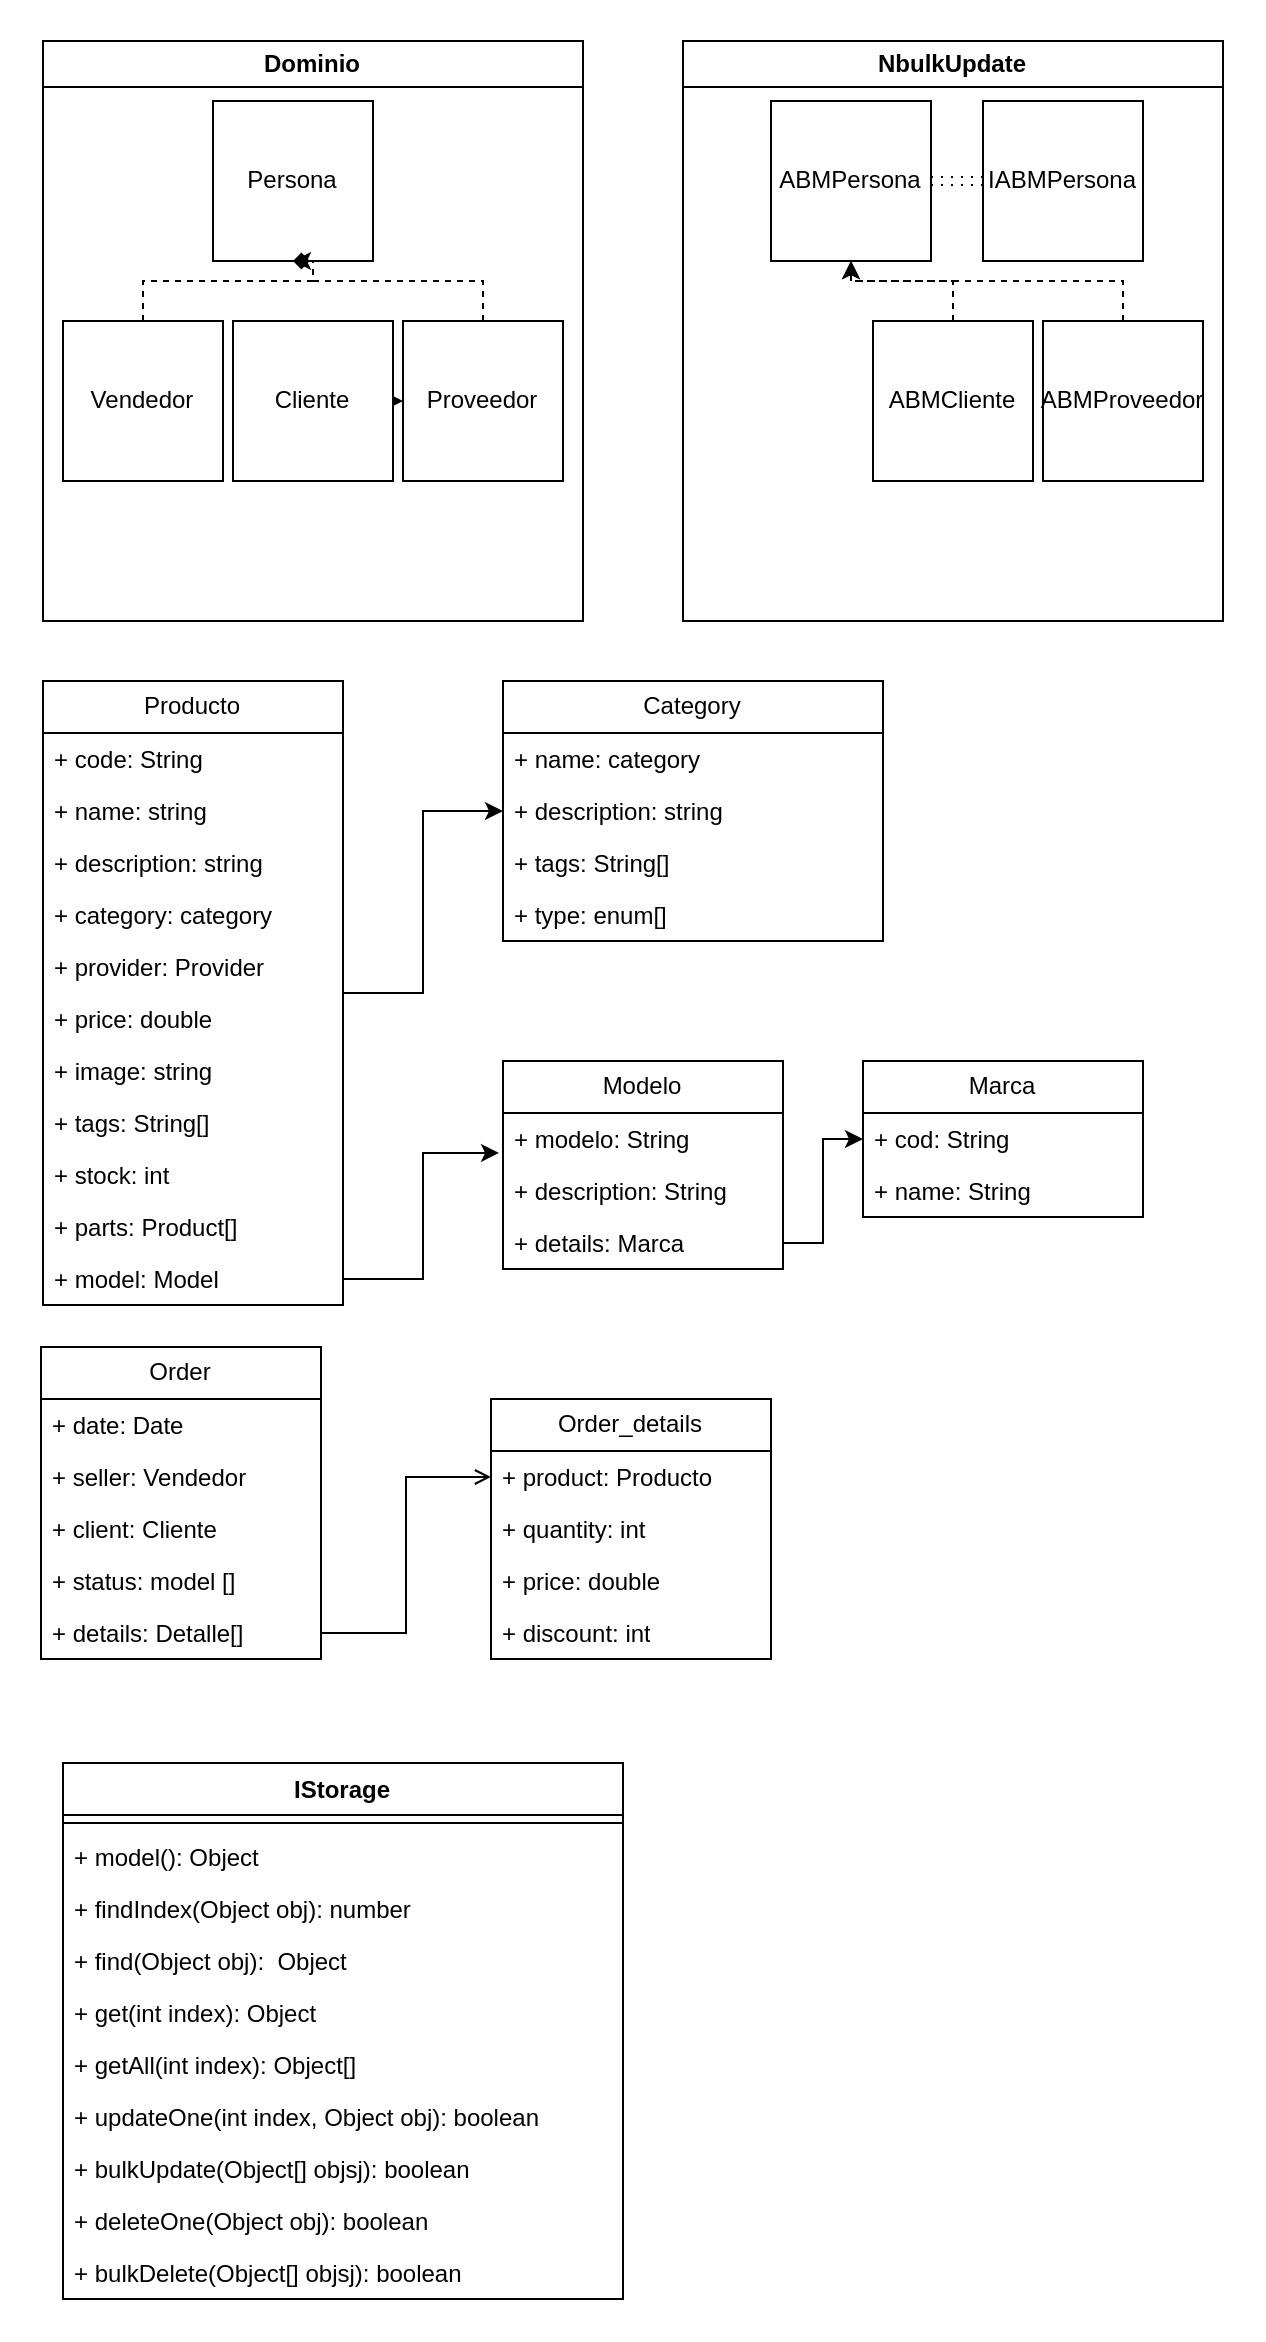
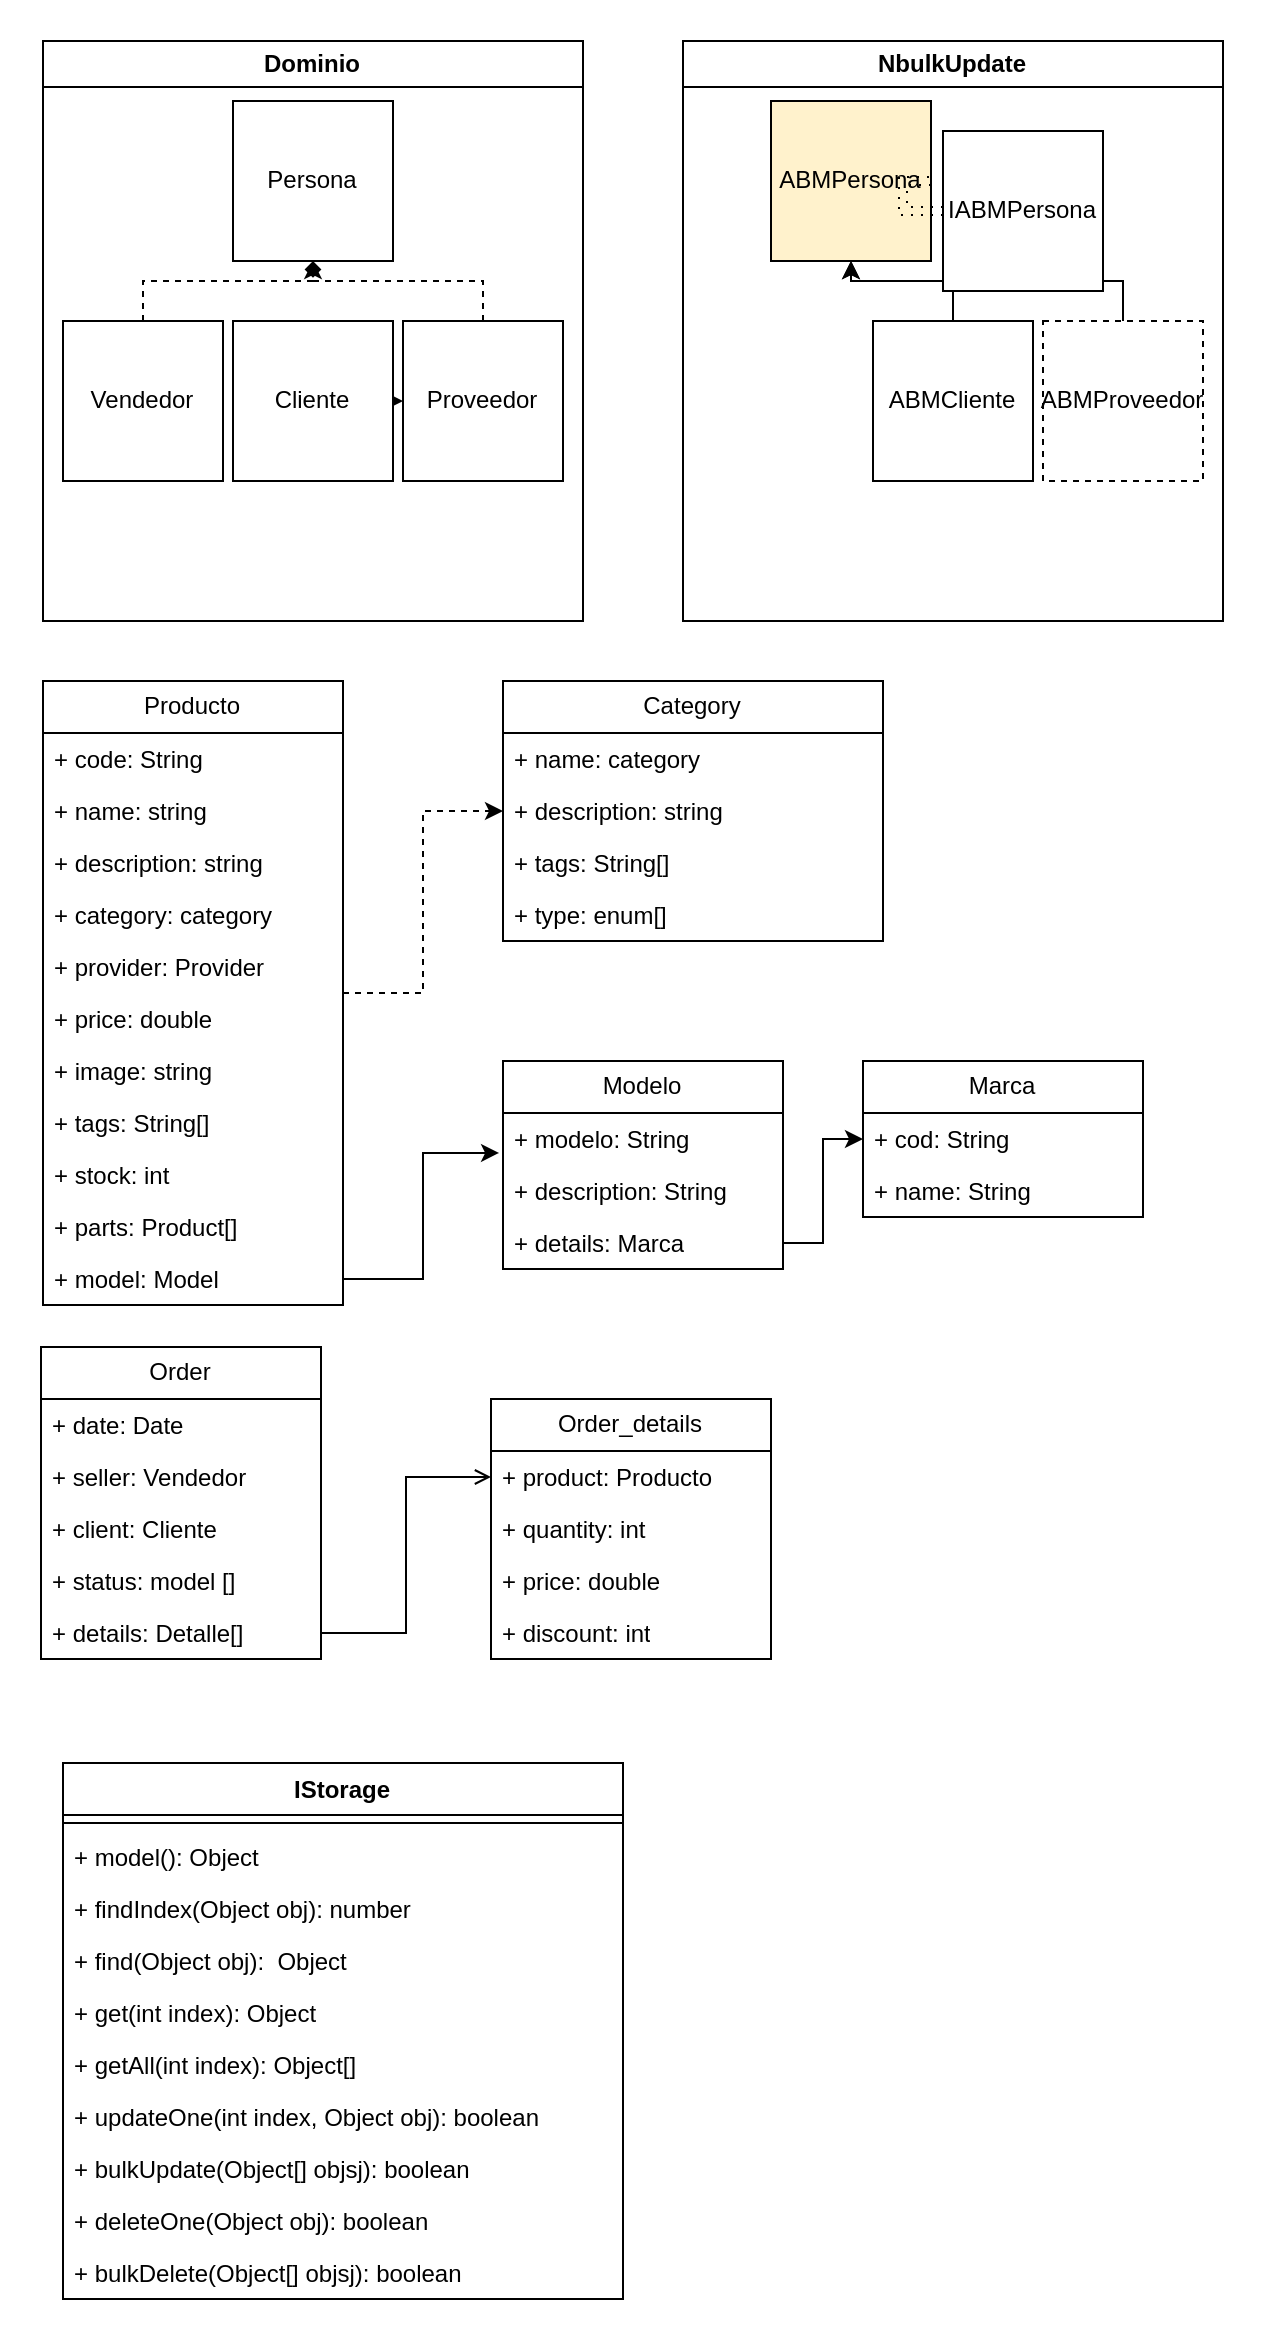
(293, 181) -> (313, 181)
(851, 181) -> (851, 181)
(1063, 181) -> (1023, 211)
(1060, 281) -> (1060, 281)
(953, 300) -> (953, 300)
(1123, 401) -> (1123, 401)
(423, 909) -> (423, 909)
